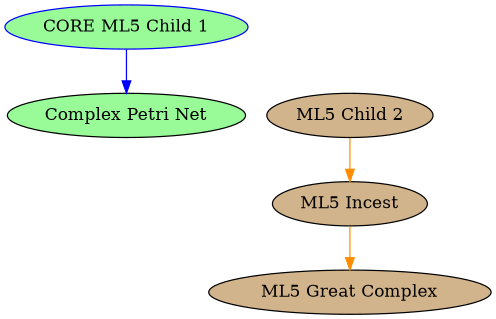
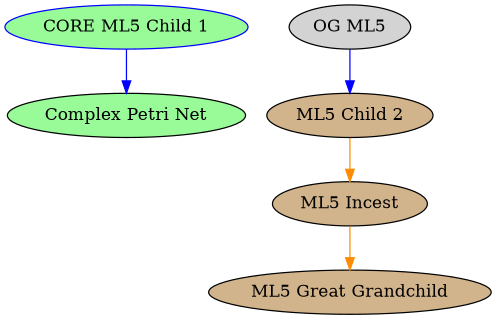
none -> (350, 27)
(350, 292) -> (350, 292)
